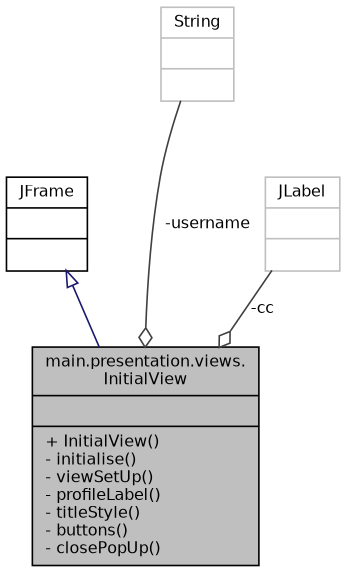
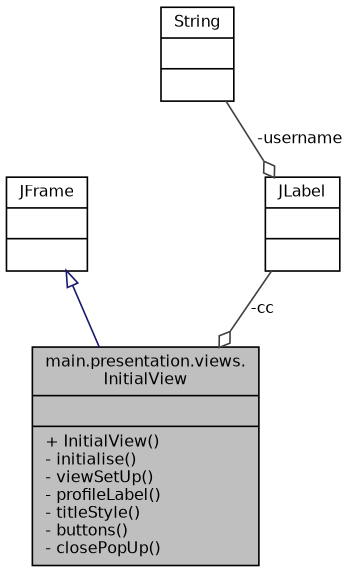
(197, 54) -> (197, 54)
(155, 213) -> (245, 131)
(303, 224) -> (303, 224)
